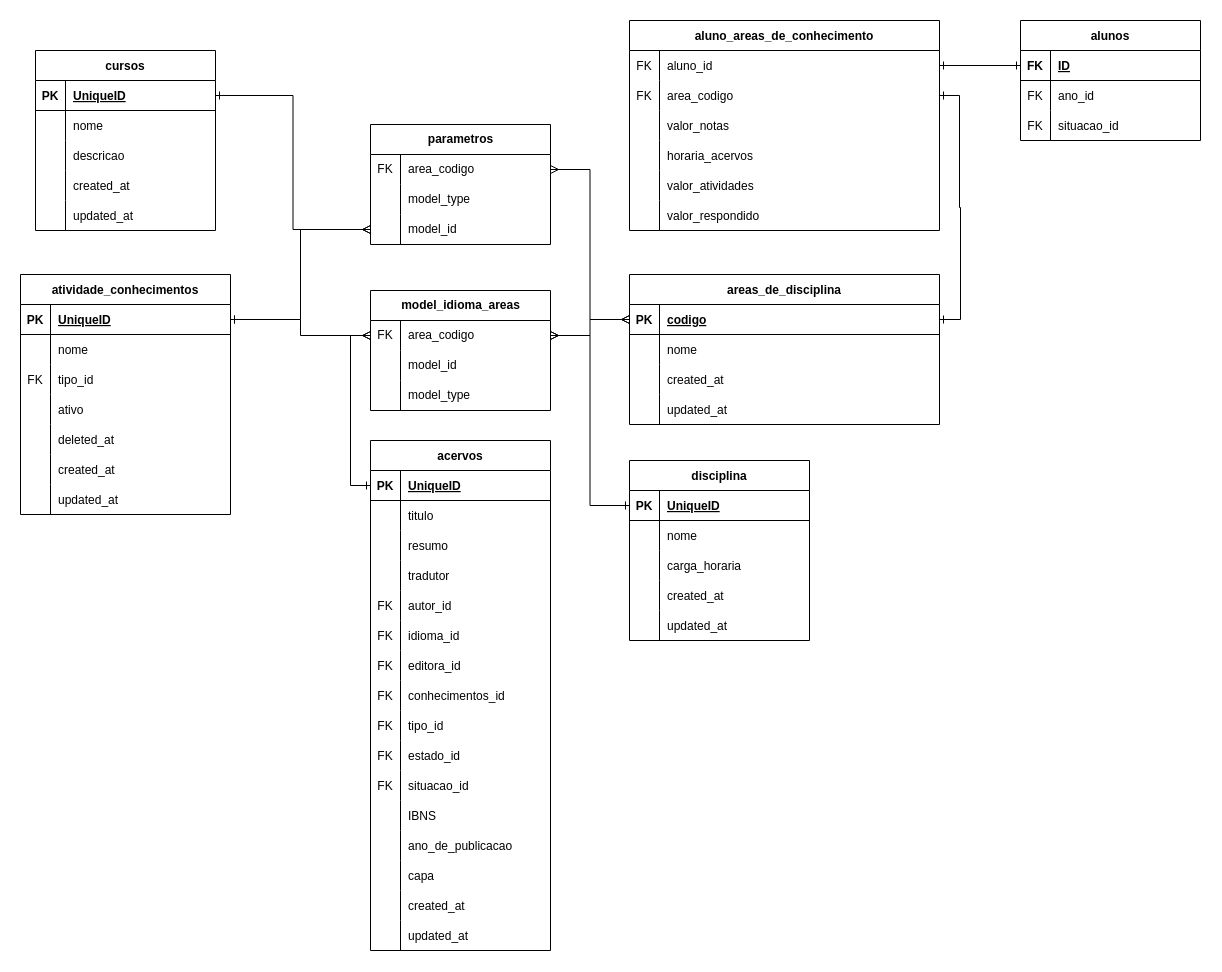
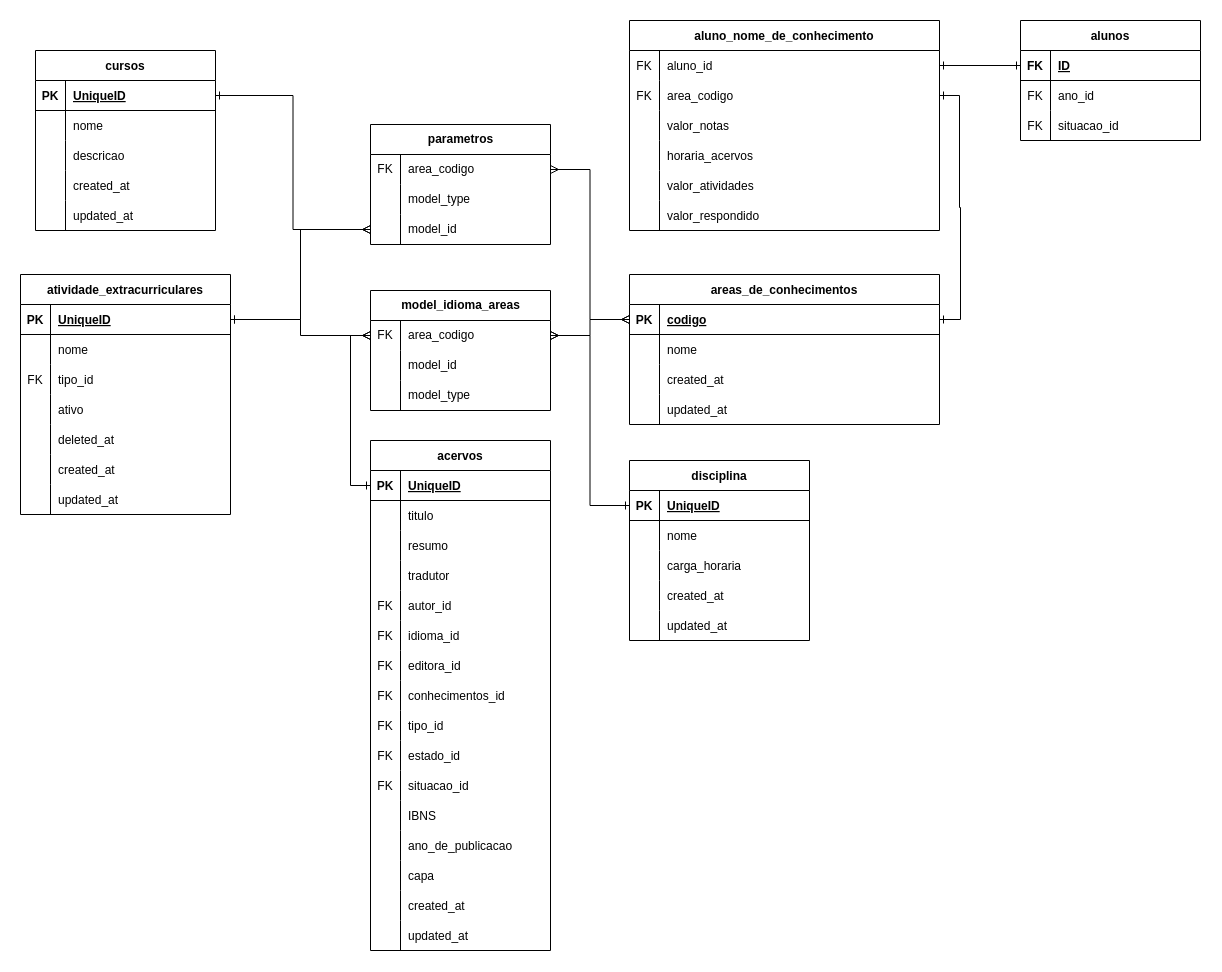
(784, 36) -> (784, 36)
(125, 290) -> (125, 290)
(784, 290) -> (784, 290)
